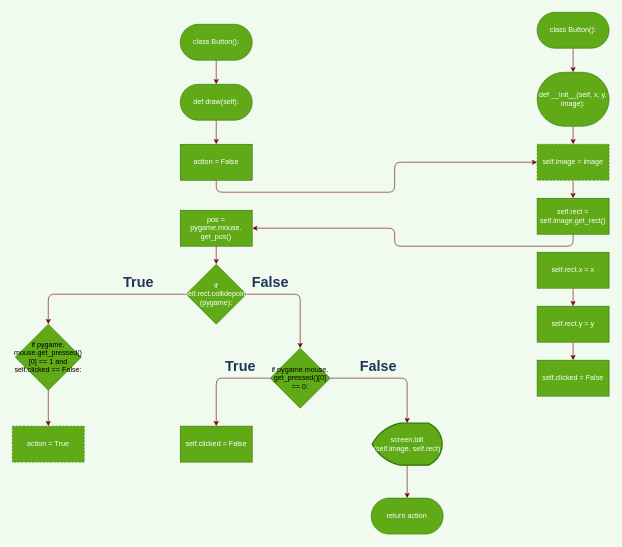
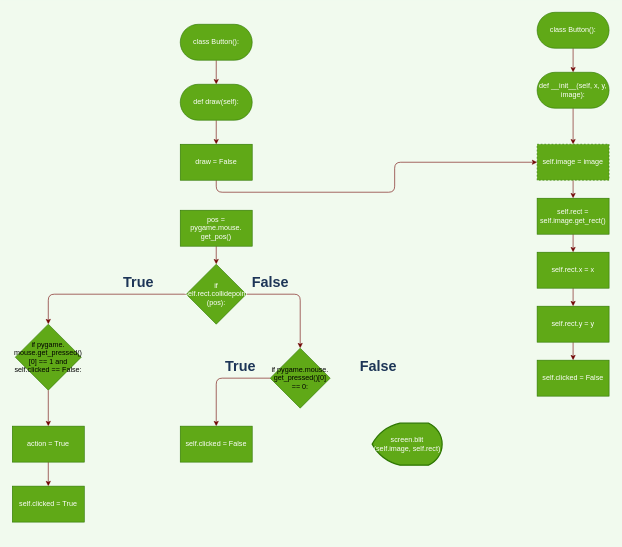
(573, 99) -> (573, 90)
(216, 162) -> (216, 162)
(395, 235) -> (573, 245)
(216, 294) -> (216, 294)
(402, 378) -> none
(48, 444) -> (48, 444)
none -> (48, 480)
(407, 492) -> none
none -> (48, 504)
(407, 516) -> none
